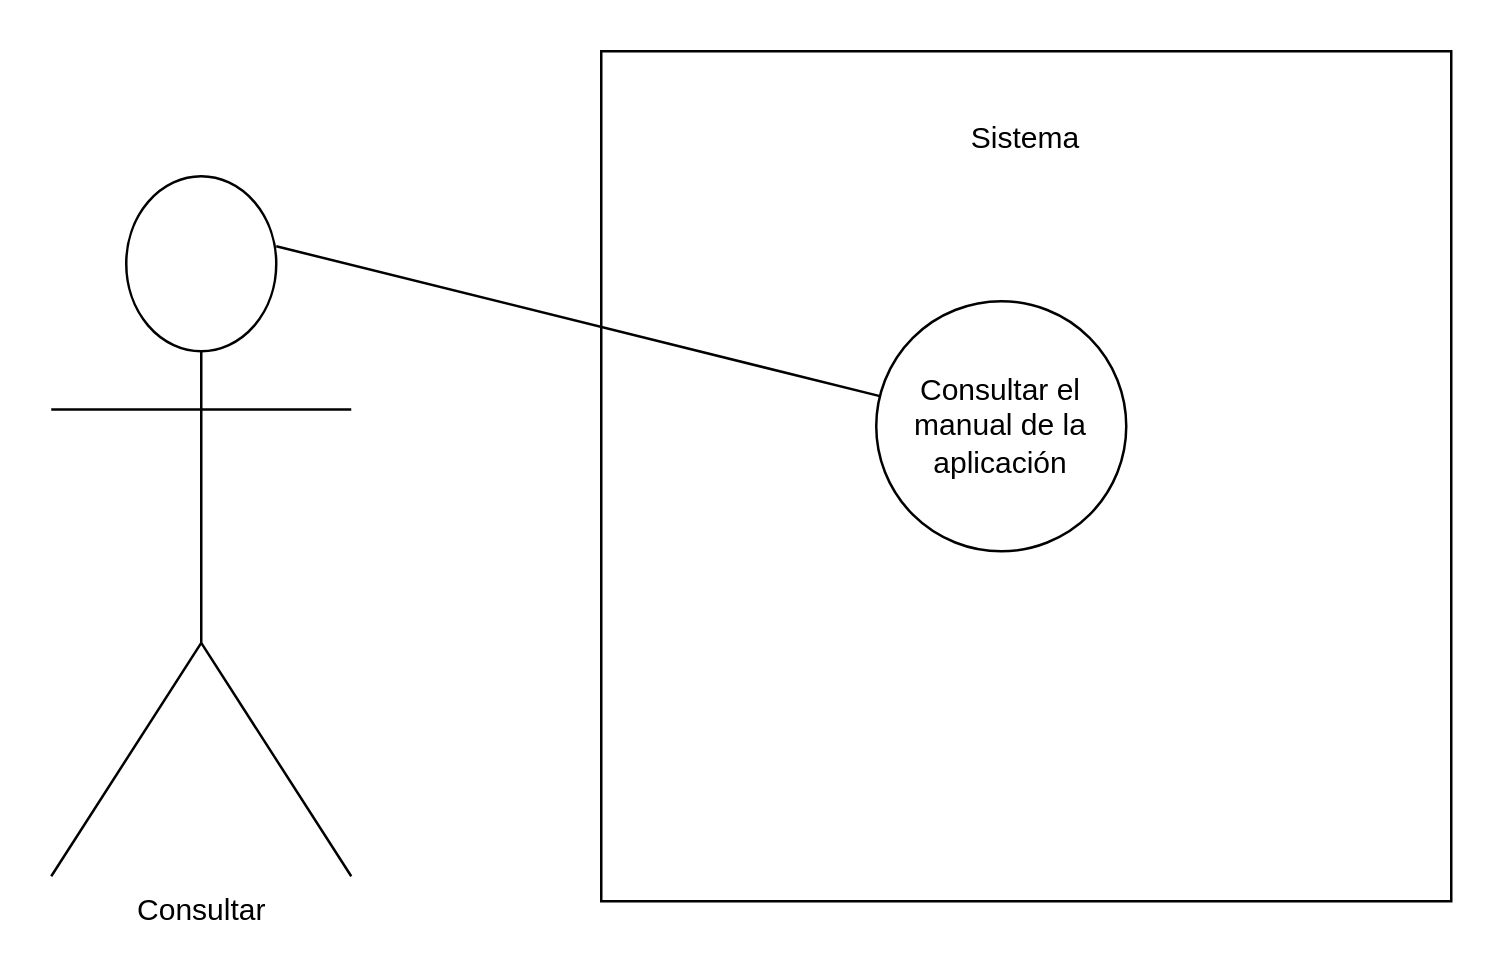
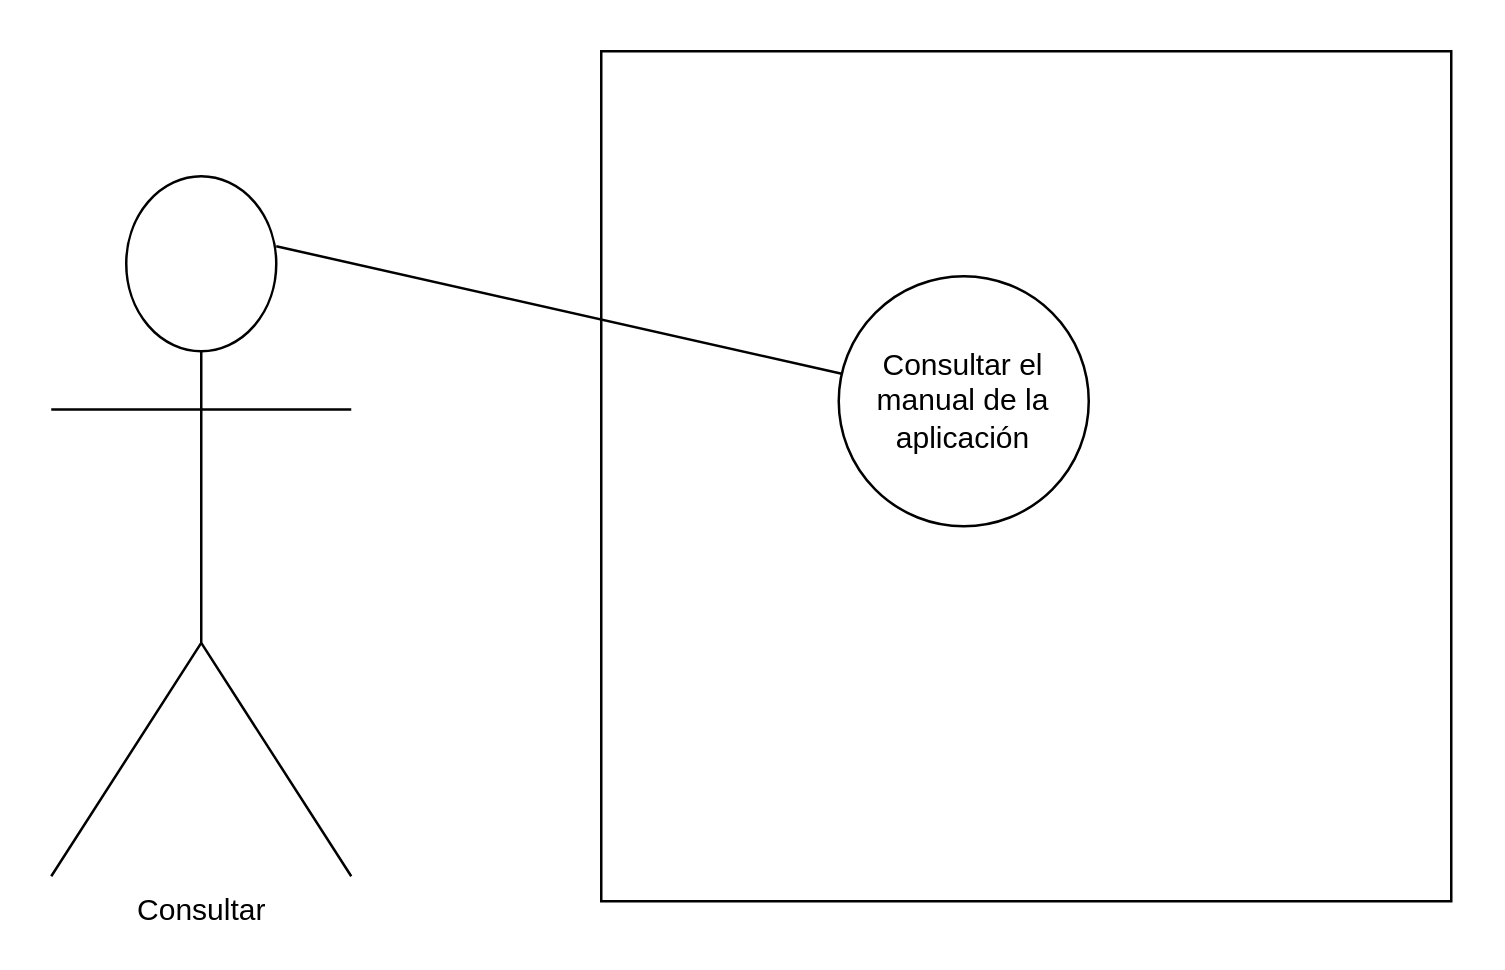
(1026, 139) -> none
(1001, 426) -> (964, 401)
